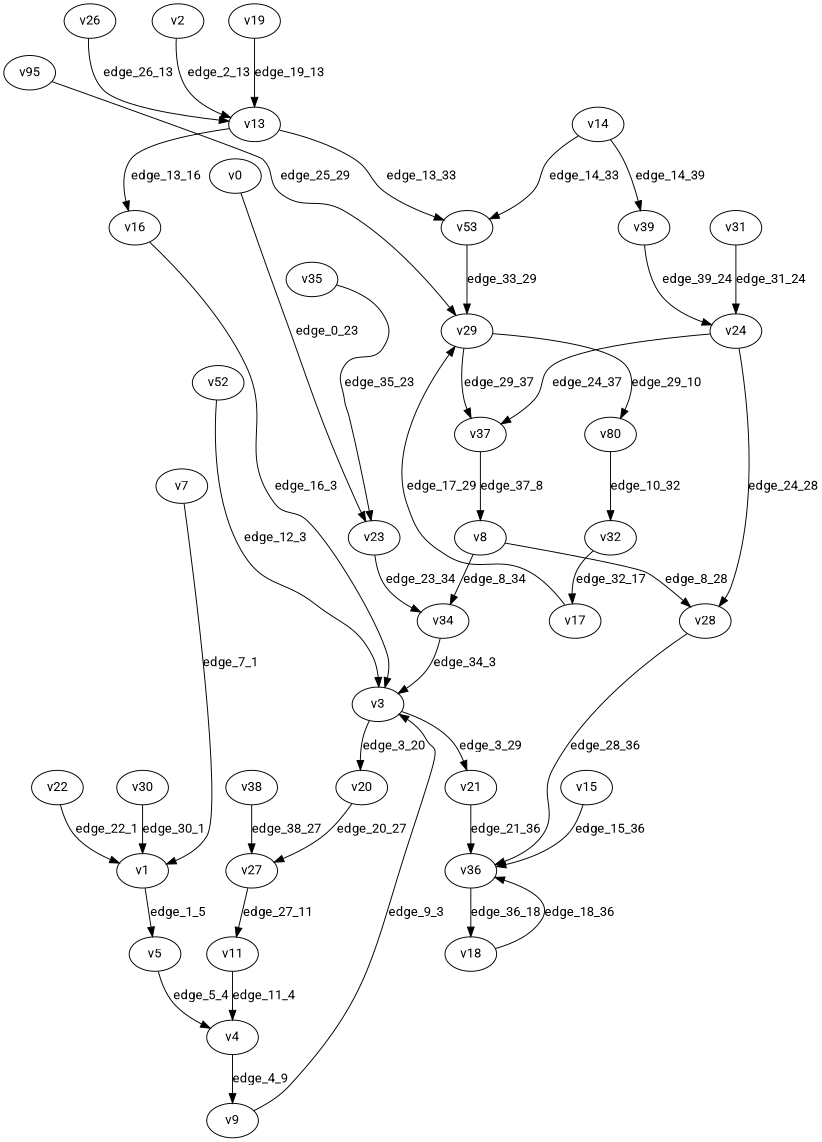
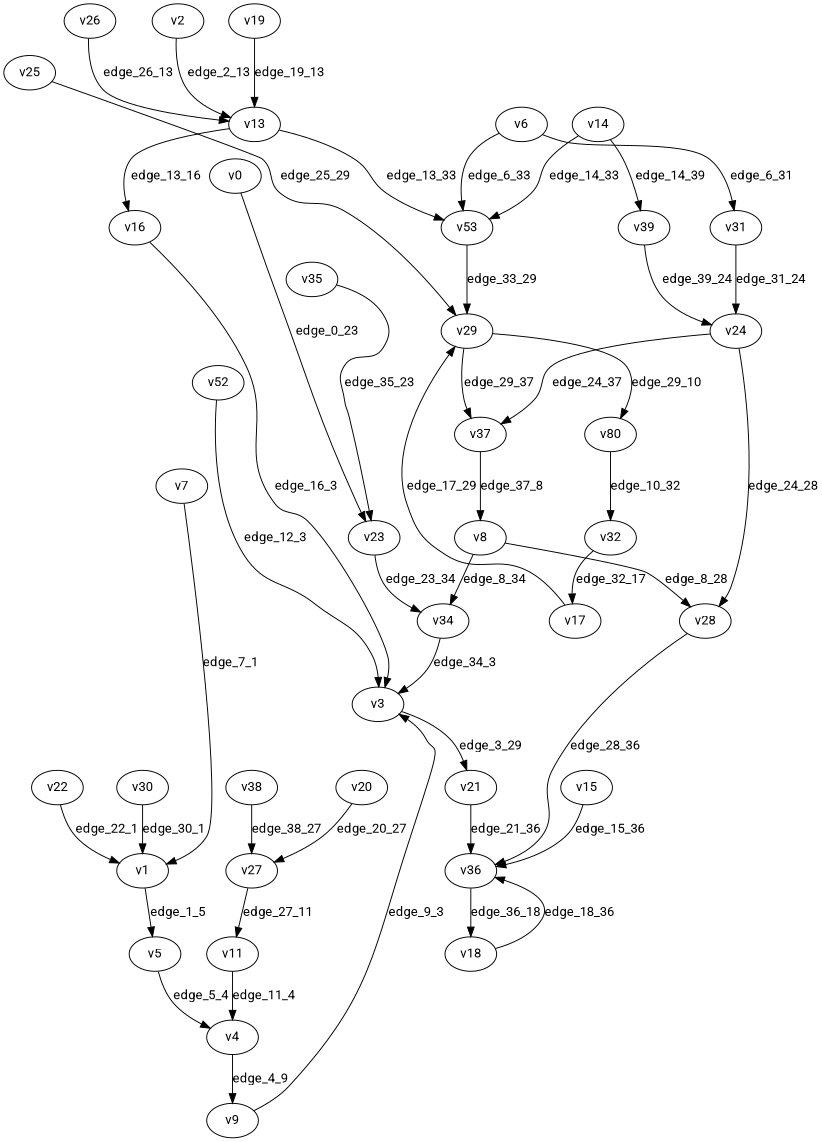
(30, 73) -> (30, 73)
none -> (522, 124)
(362, 740) -> none
